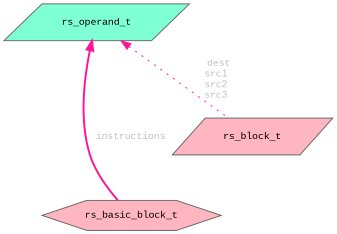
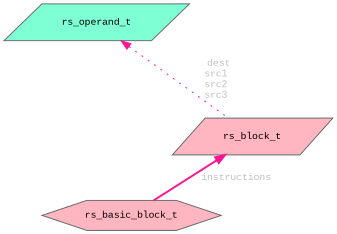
(85, 129) -> (185, 180)
